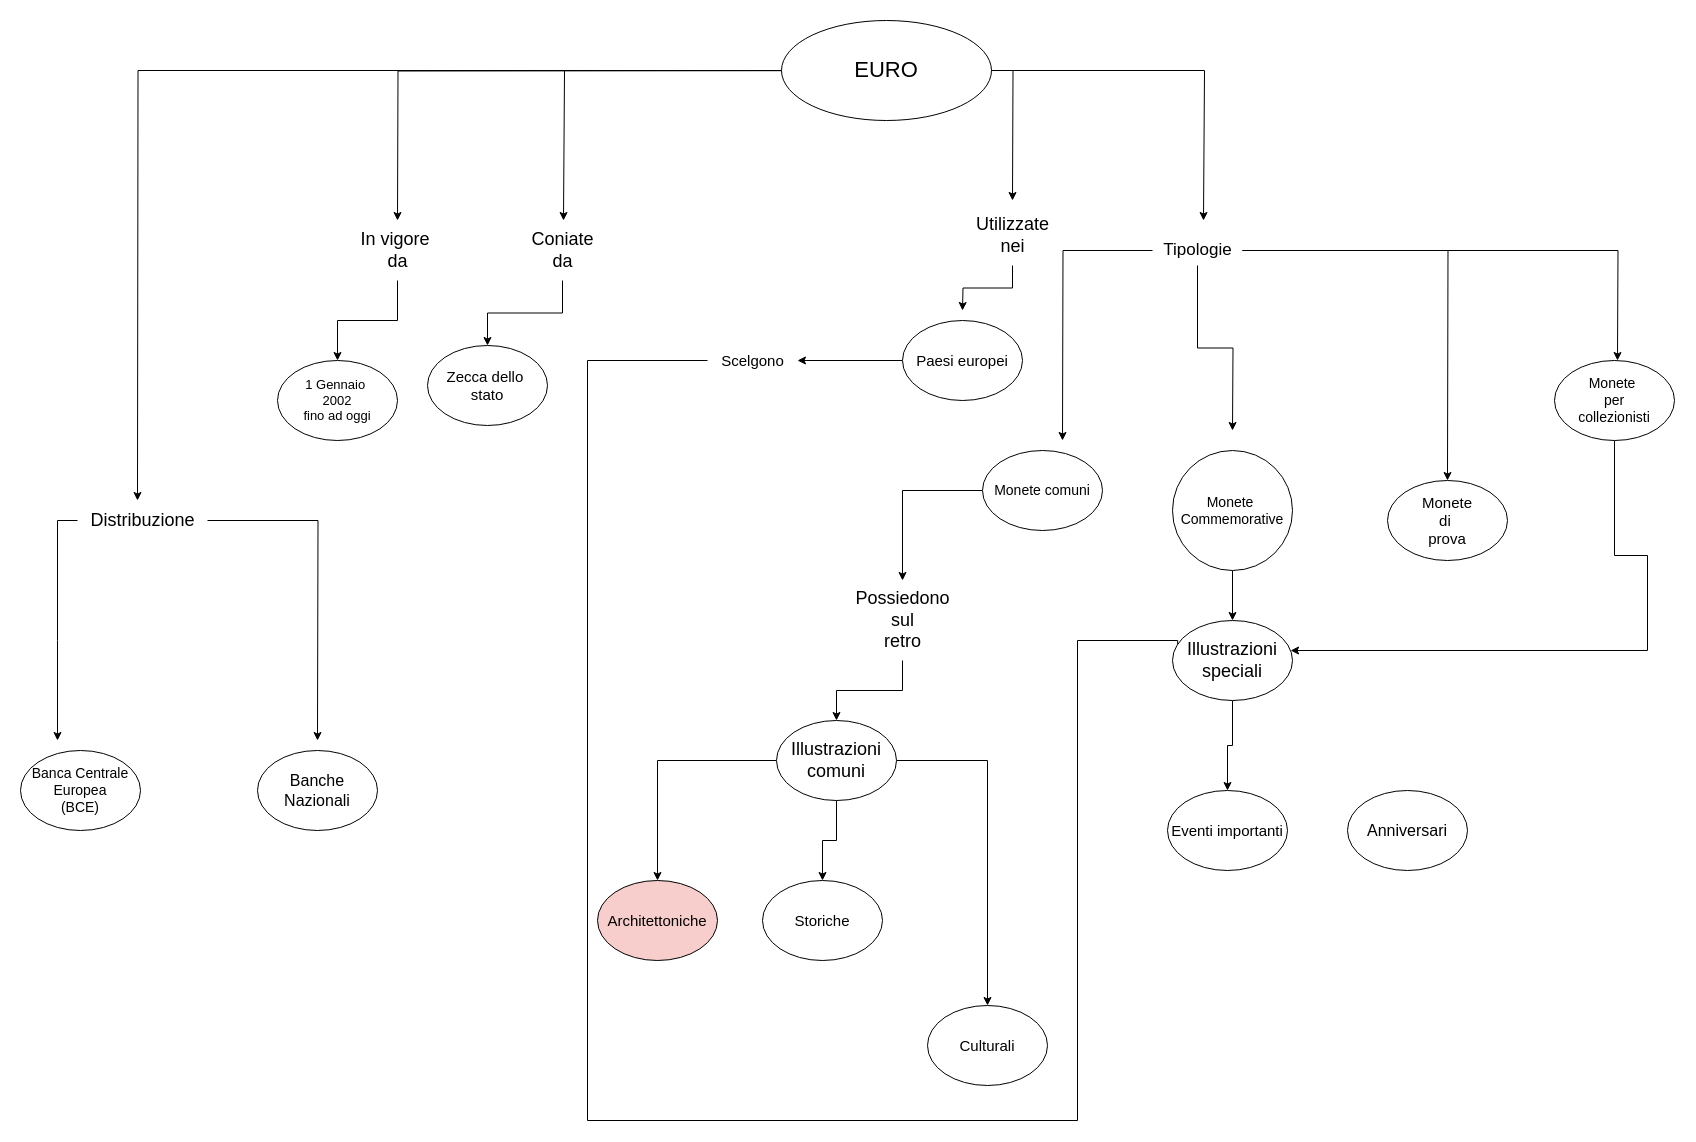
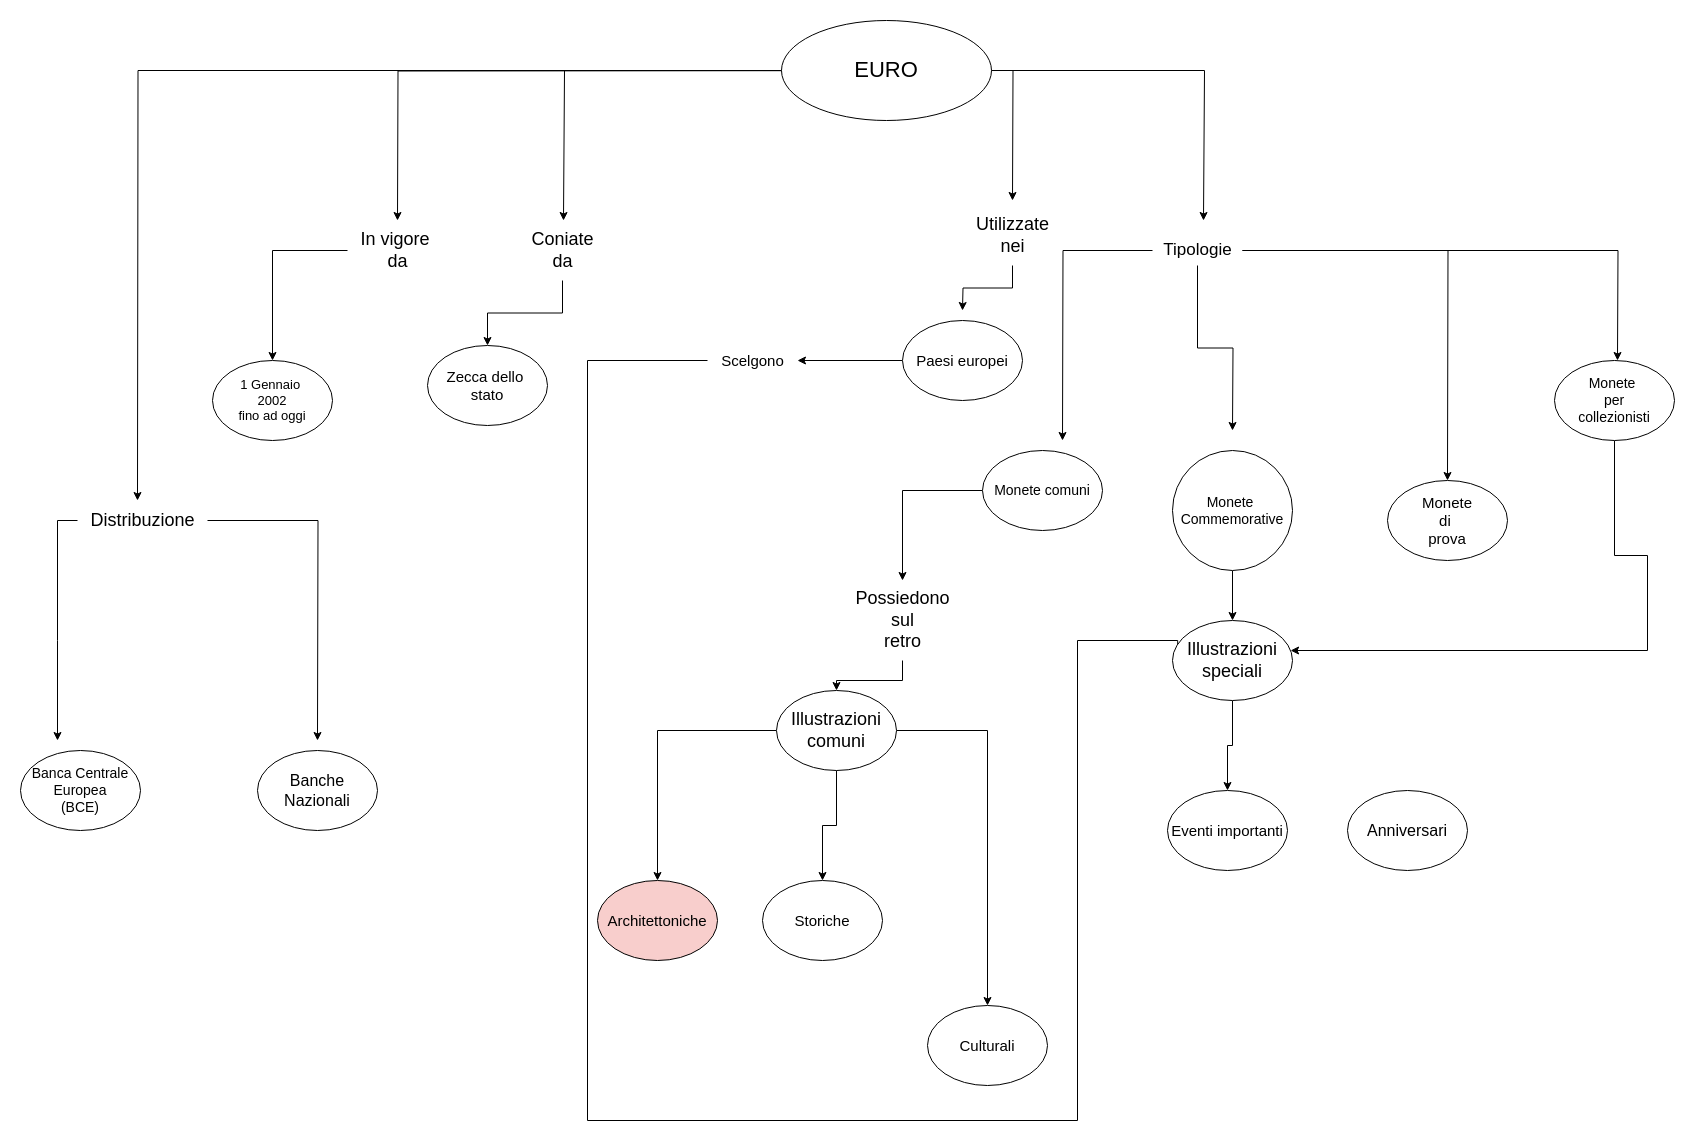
(338, 401) -> (273, 401)
(837, 761) -> (837, 731)
